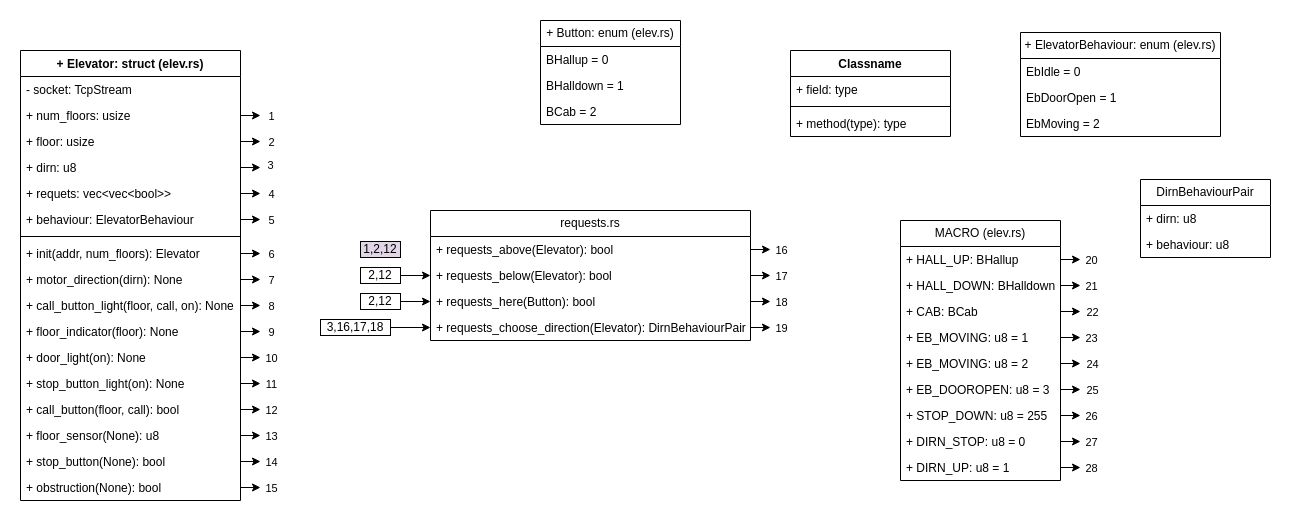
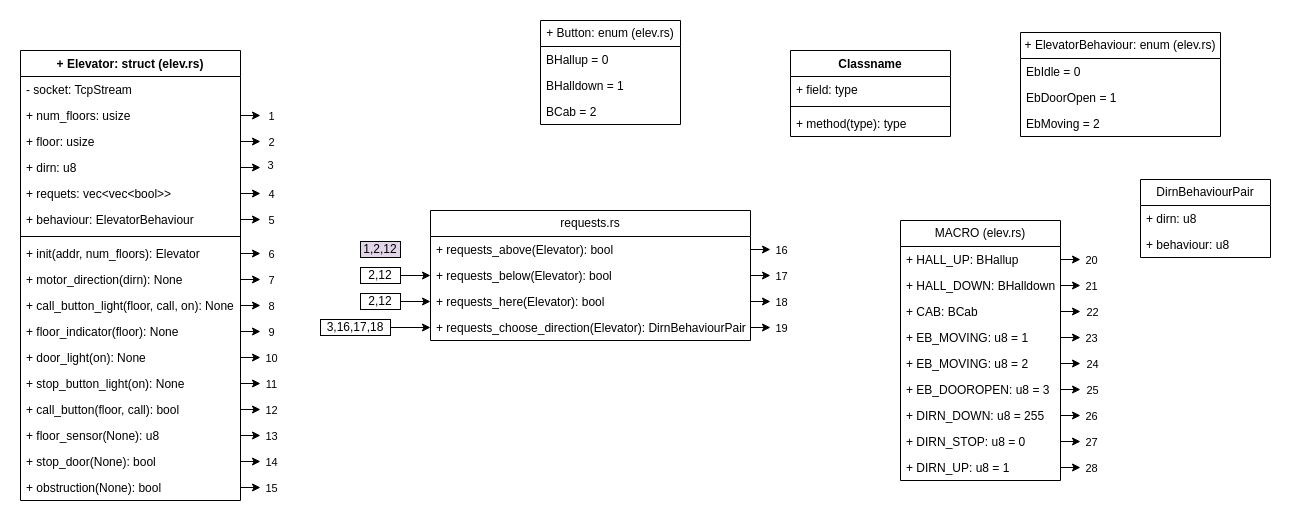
(528, 303) -> (533, 303)
(969, 417) -> (969, 417)
(104, 463) -> (98, 463)
